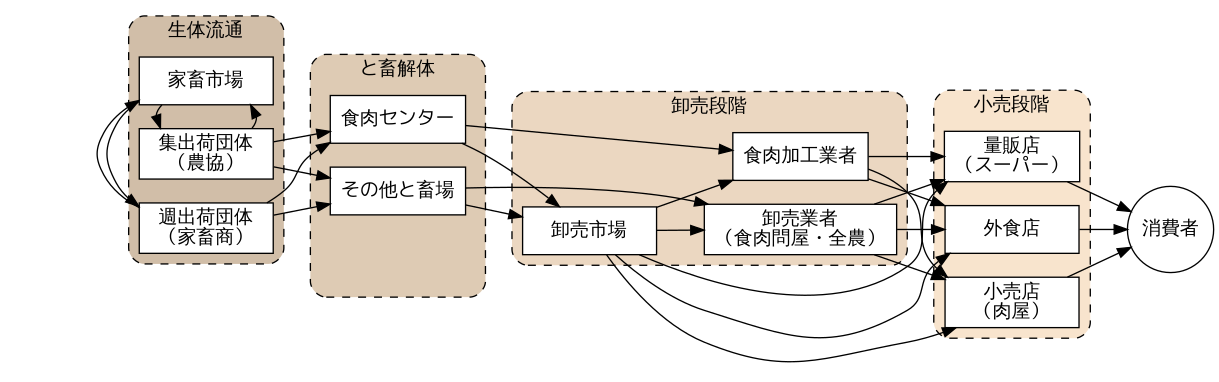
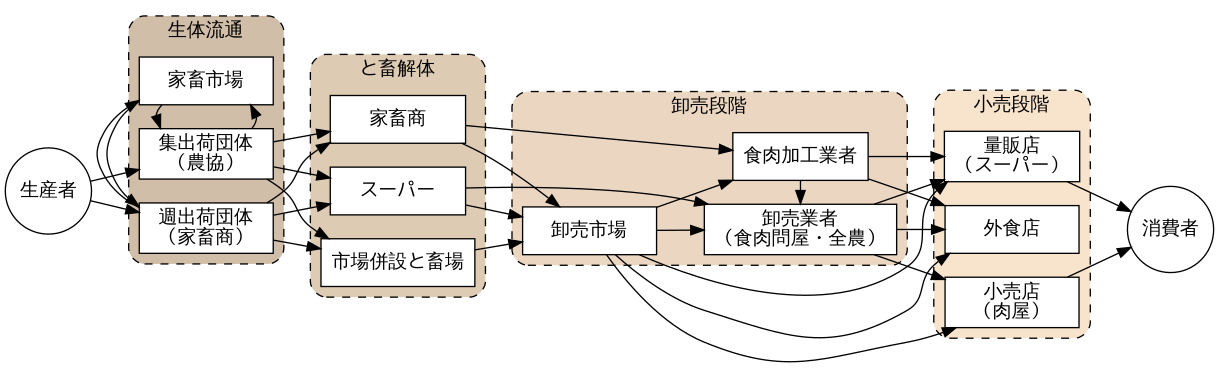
(398, 119) -> (398, 119)
none -> (48, 191)
(398, 191) -> (398, 191)
(916, 205) -> (800, 185)
(1099, 229) -> none
none -> (398, 263)
